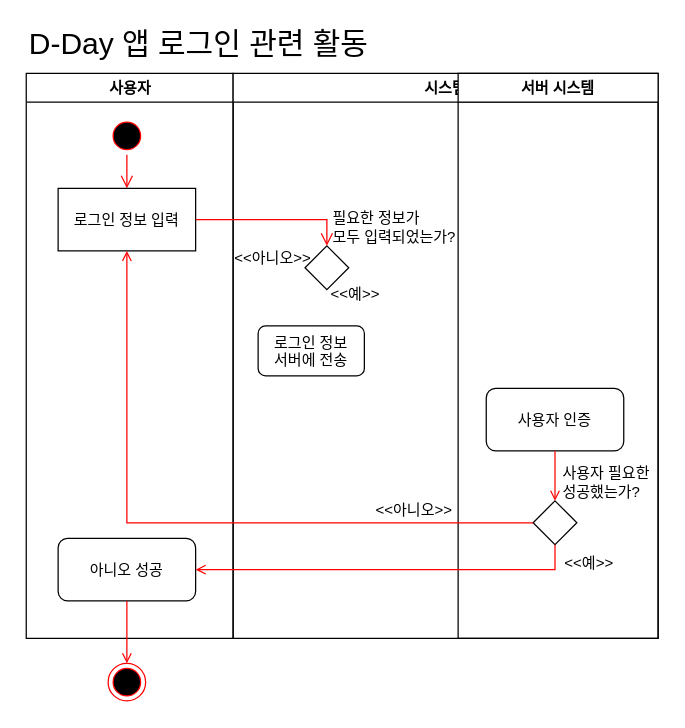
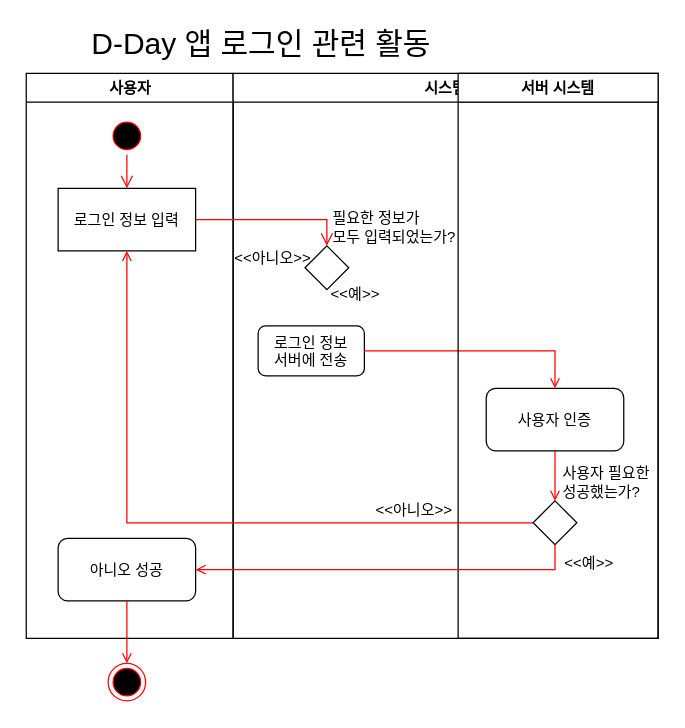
(305, 44) -> (367, 44)
none -> (477, 351)
